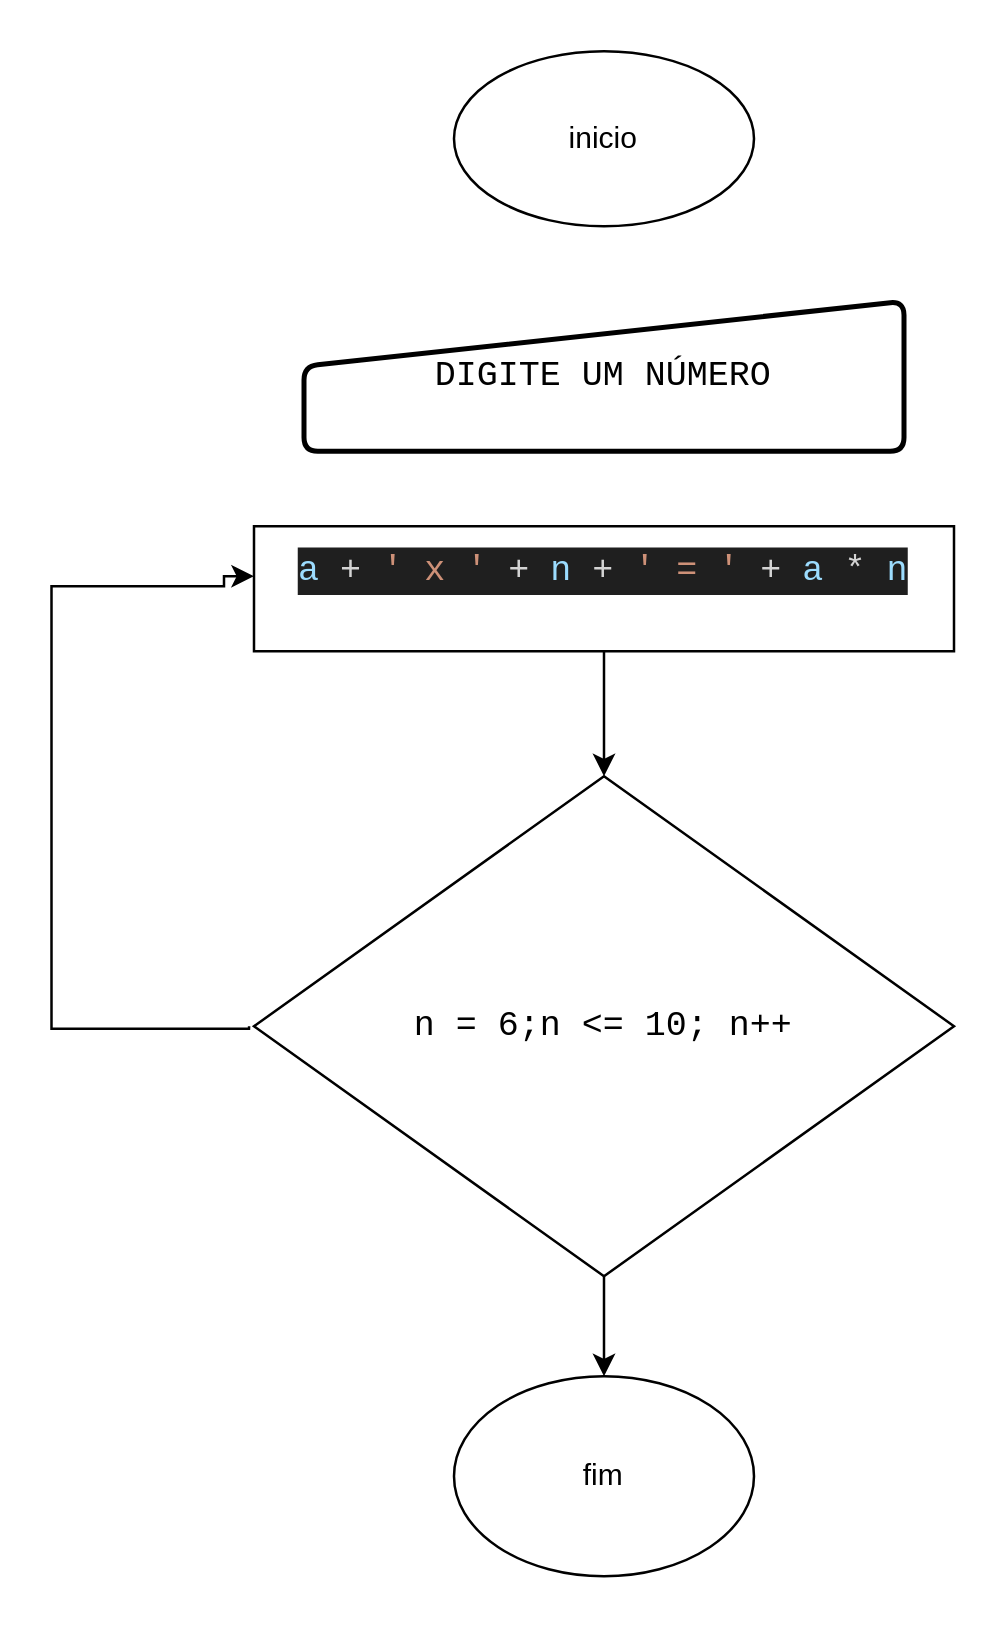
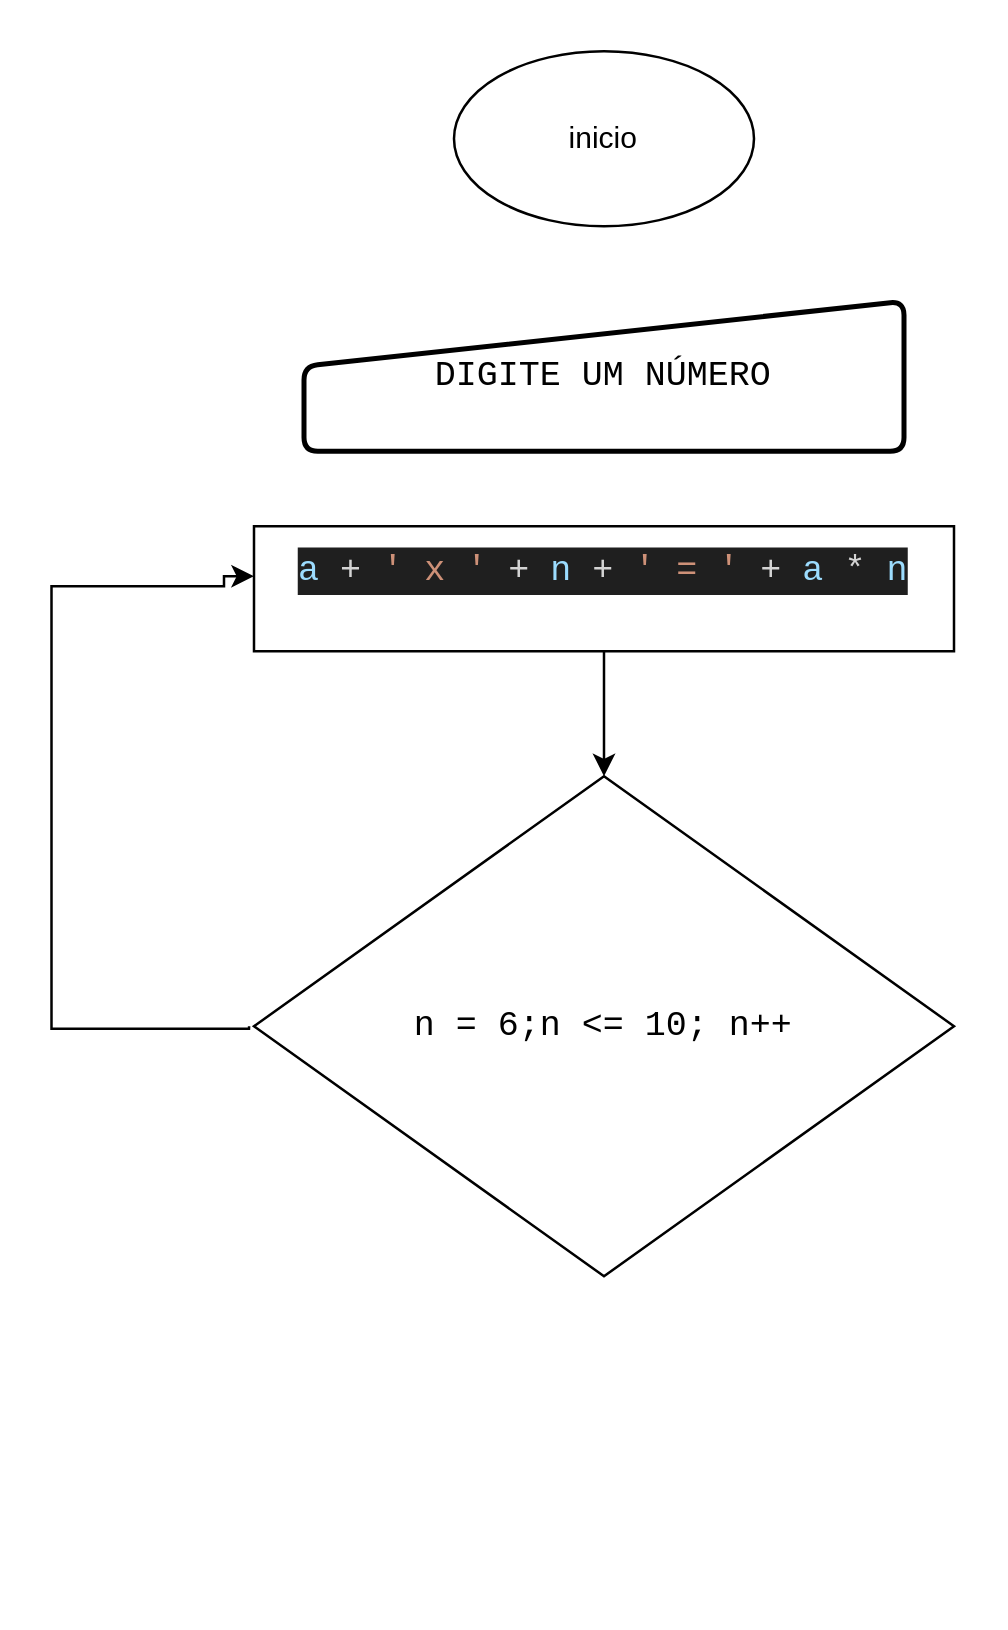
(604, 1318) -> none
(604, 1476) -> none
